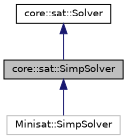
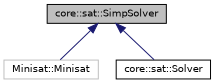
(64, 47) -> (139, 45)
(64, 125) -> (51, 70)
